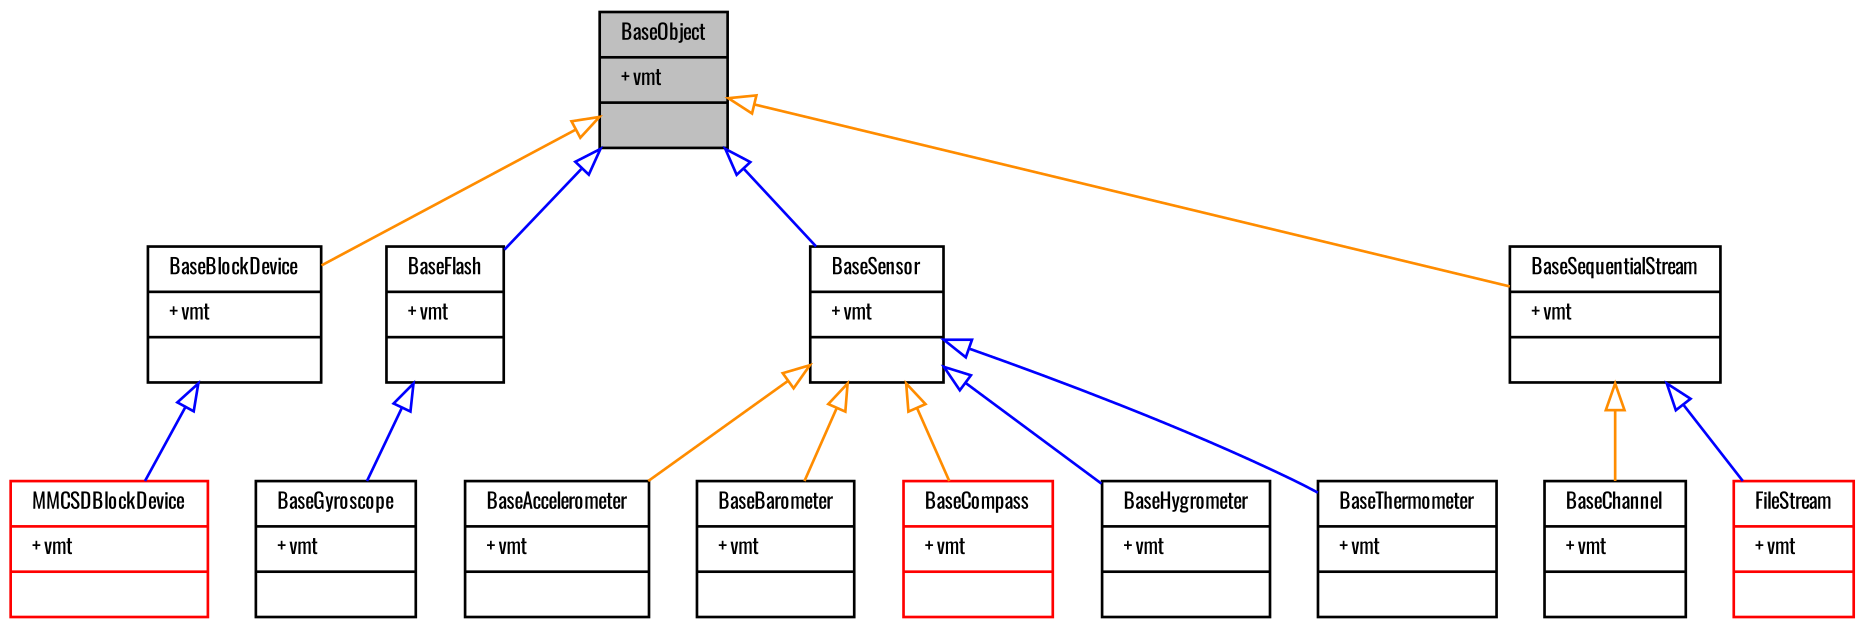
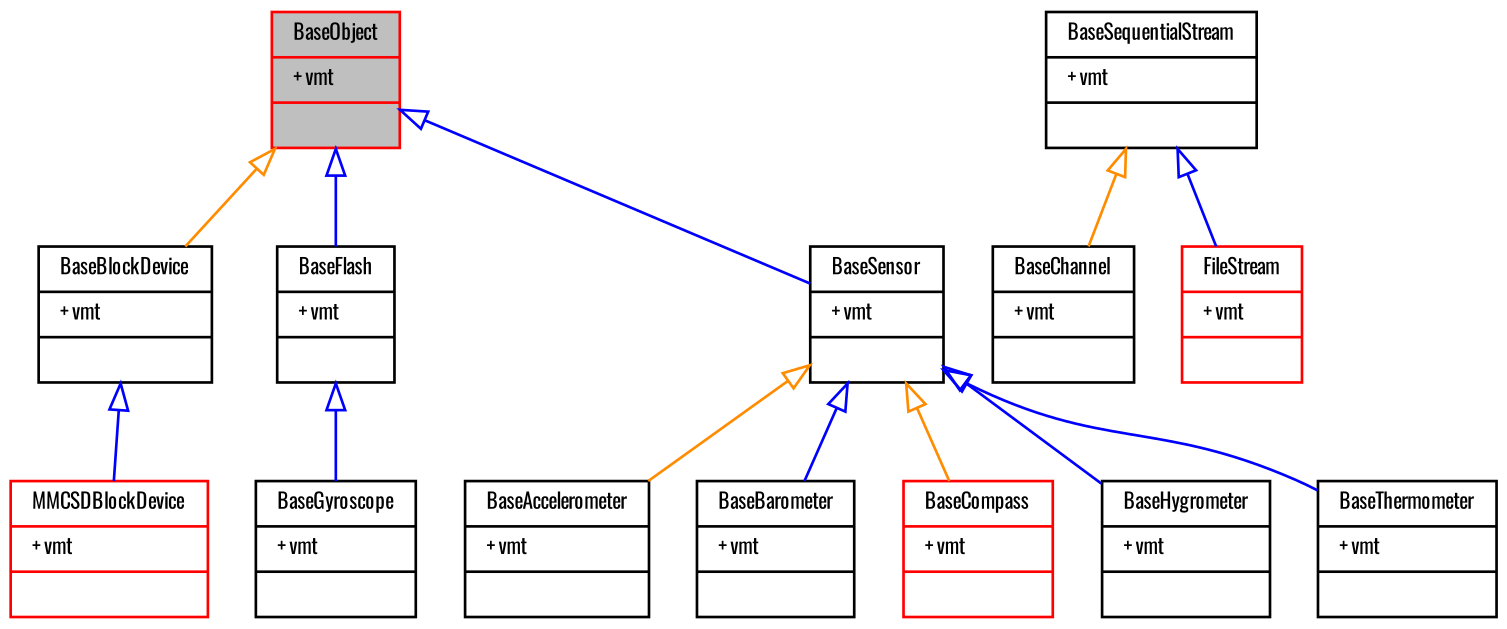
(664, 80) -> (336, 80)
(1132, 196) -> none
(821, 445) -> (821, 445)
